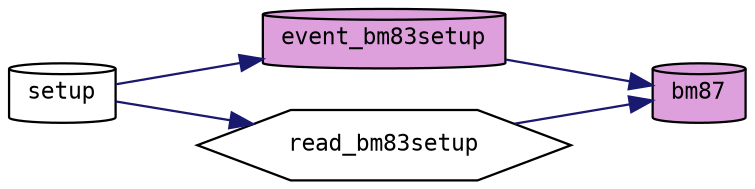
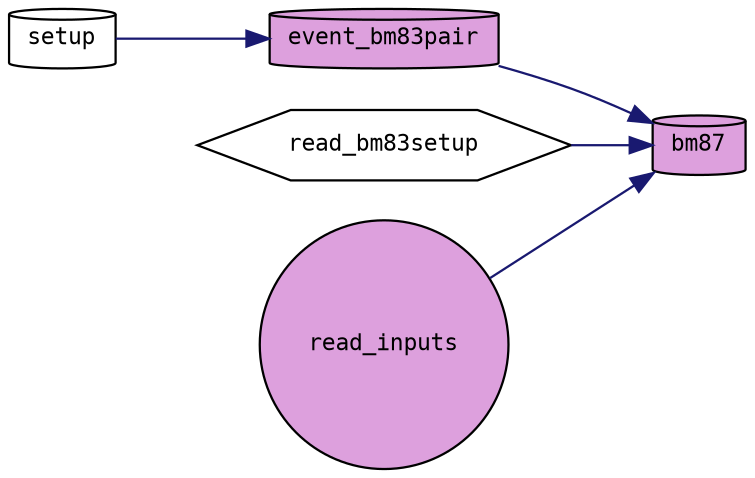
(384, 39) -> (384, 39)
(173, 111) -> none
none -> (384, 345)
